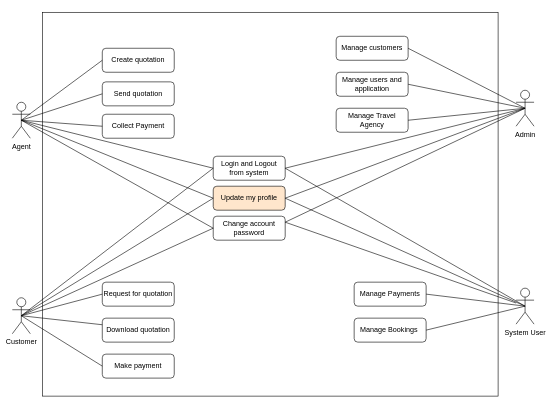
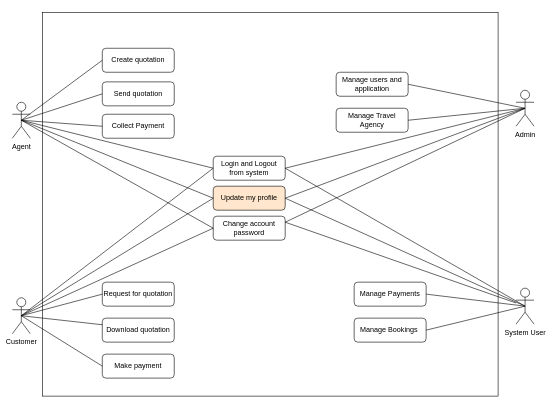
(372, 48) -> none
(465, 77) -> none
